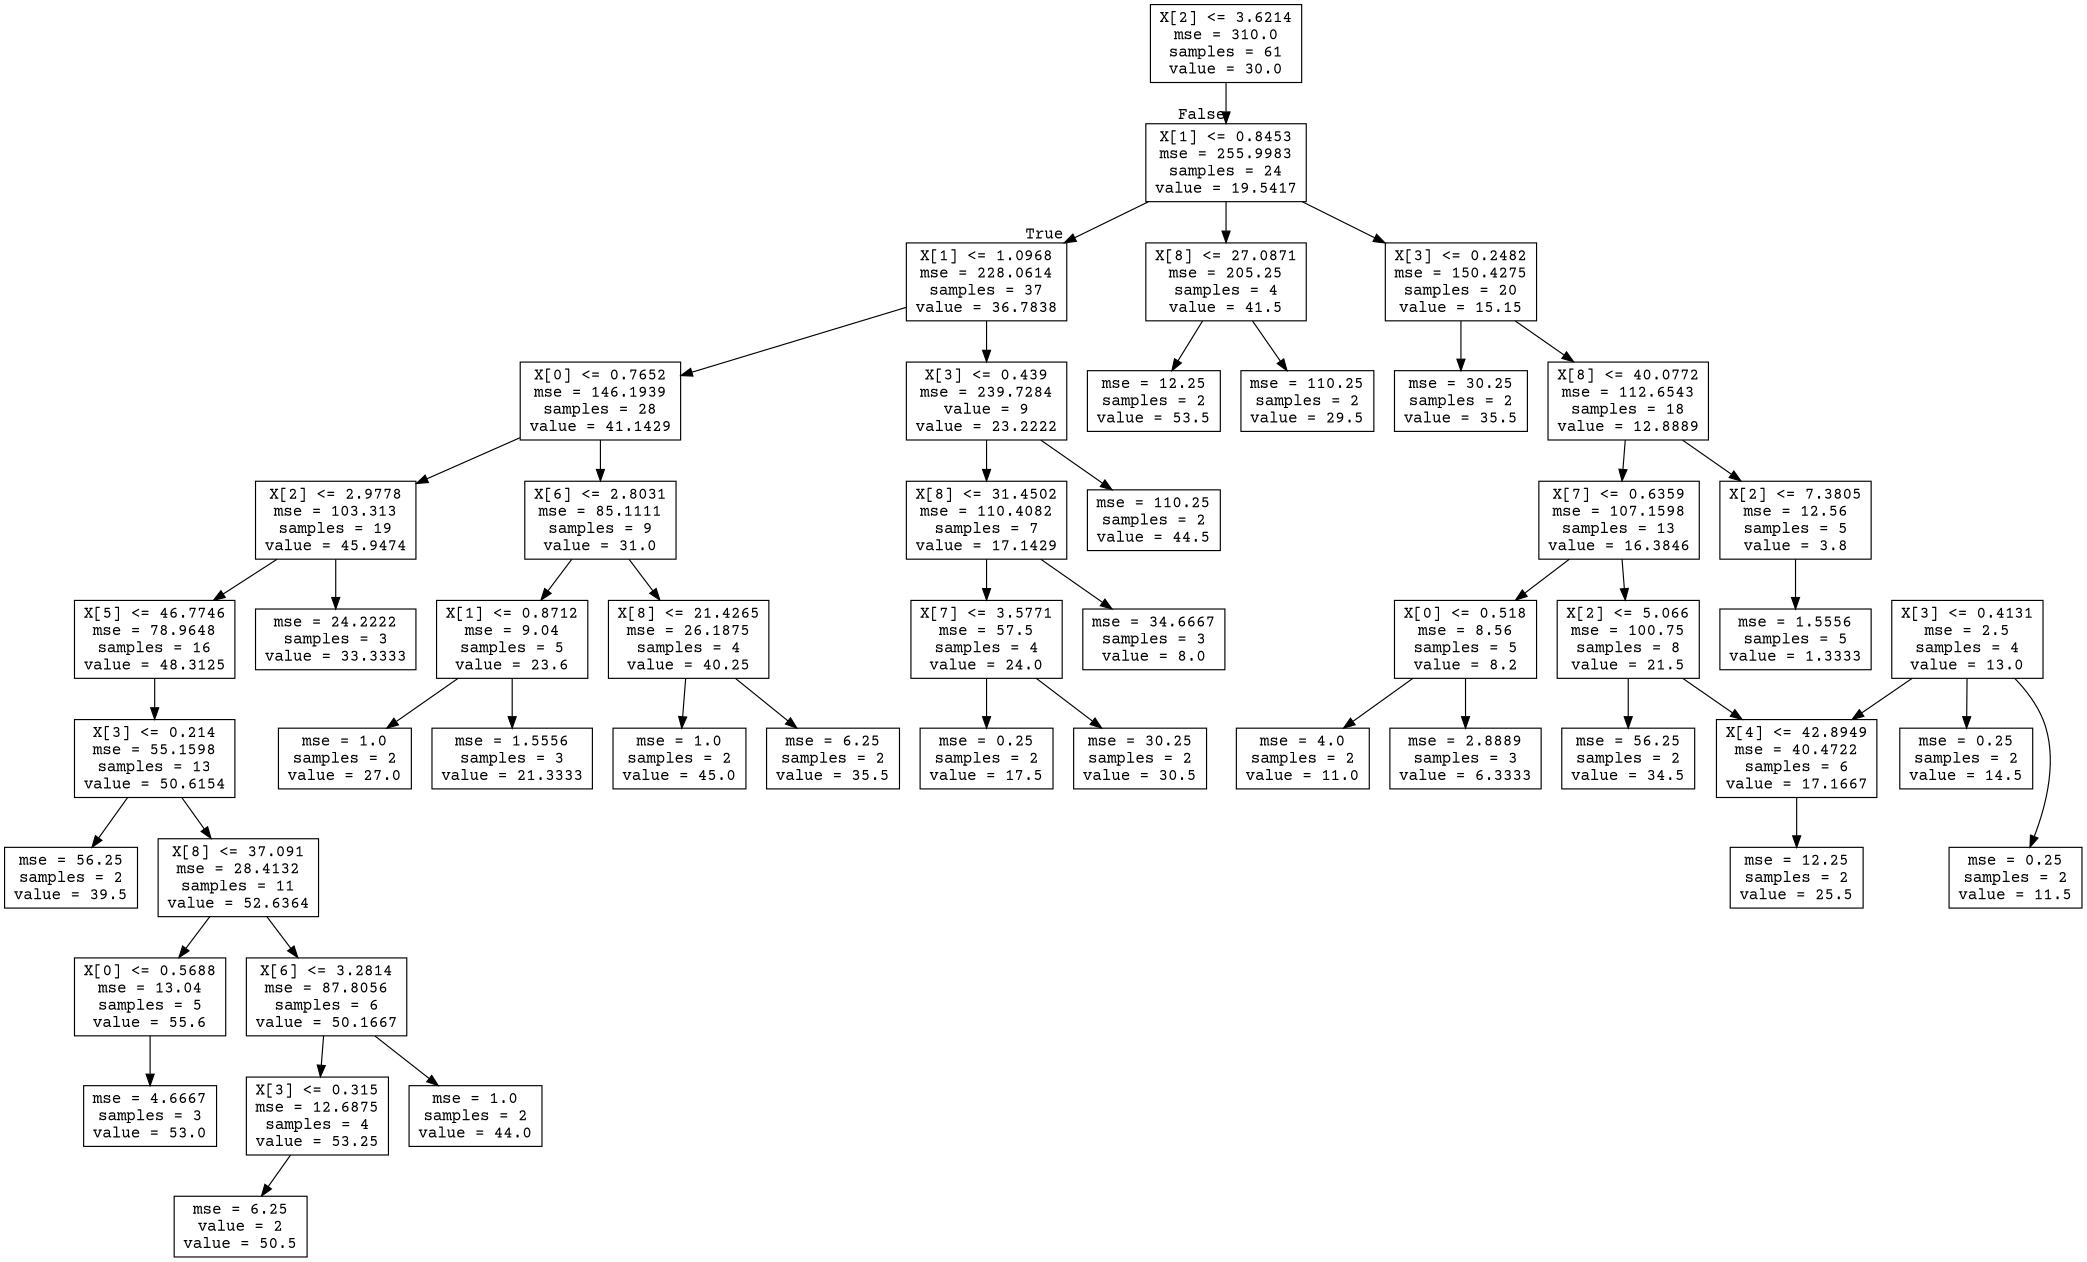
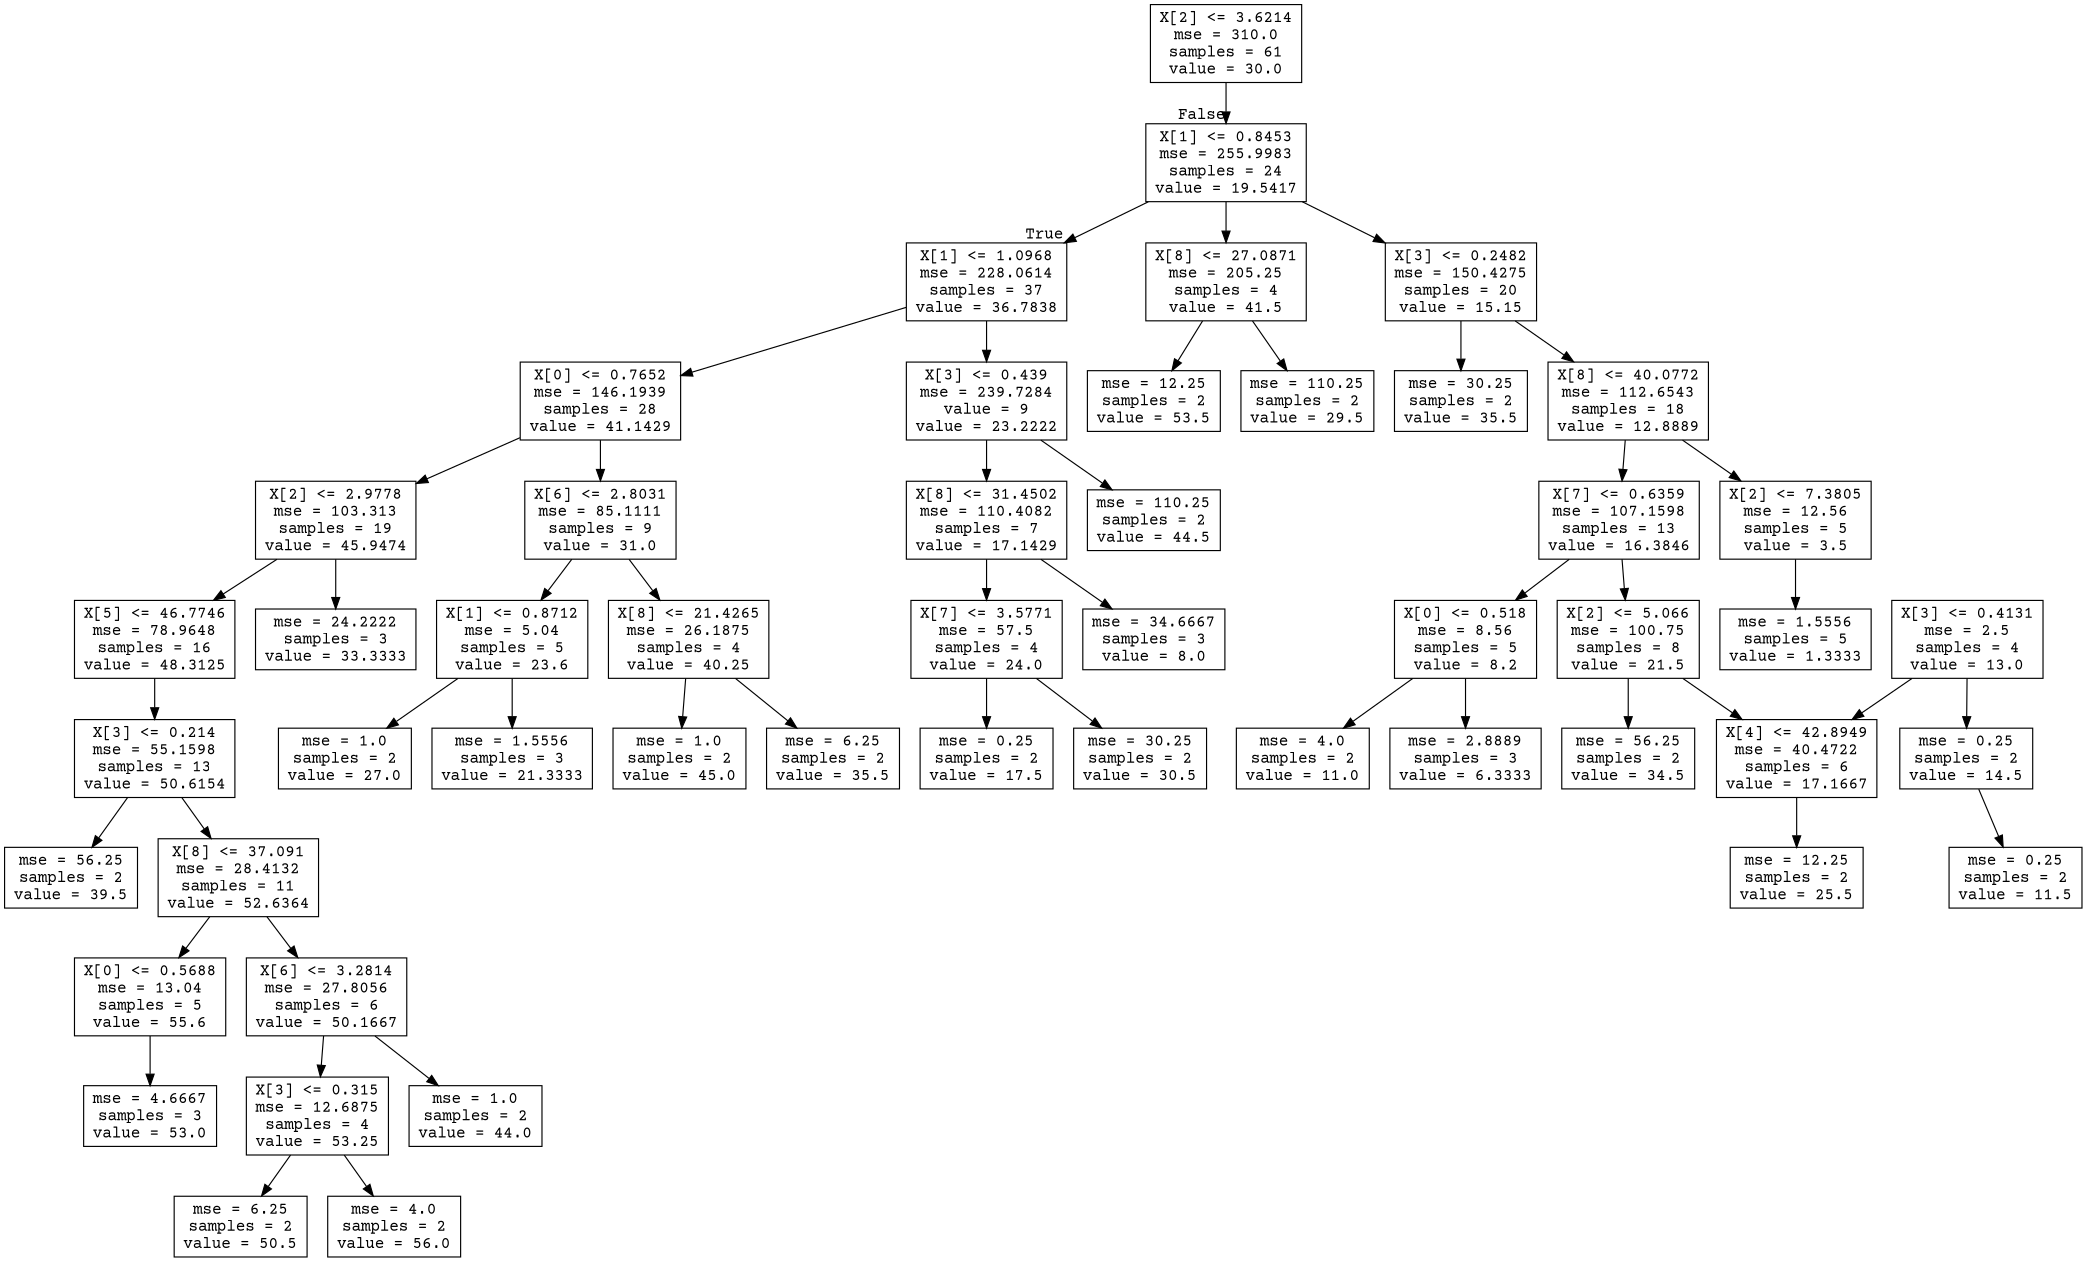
(1796, 520) -> (1796, 520)
(512, 639) -> (512, 639)
(2050, 753) -> (1989, 813)
(327, 997) -> (327, 997)
(241, 1227) -> (241, 1227)
none -> (394, 1227)
